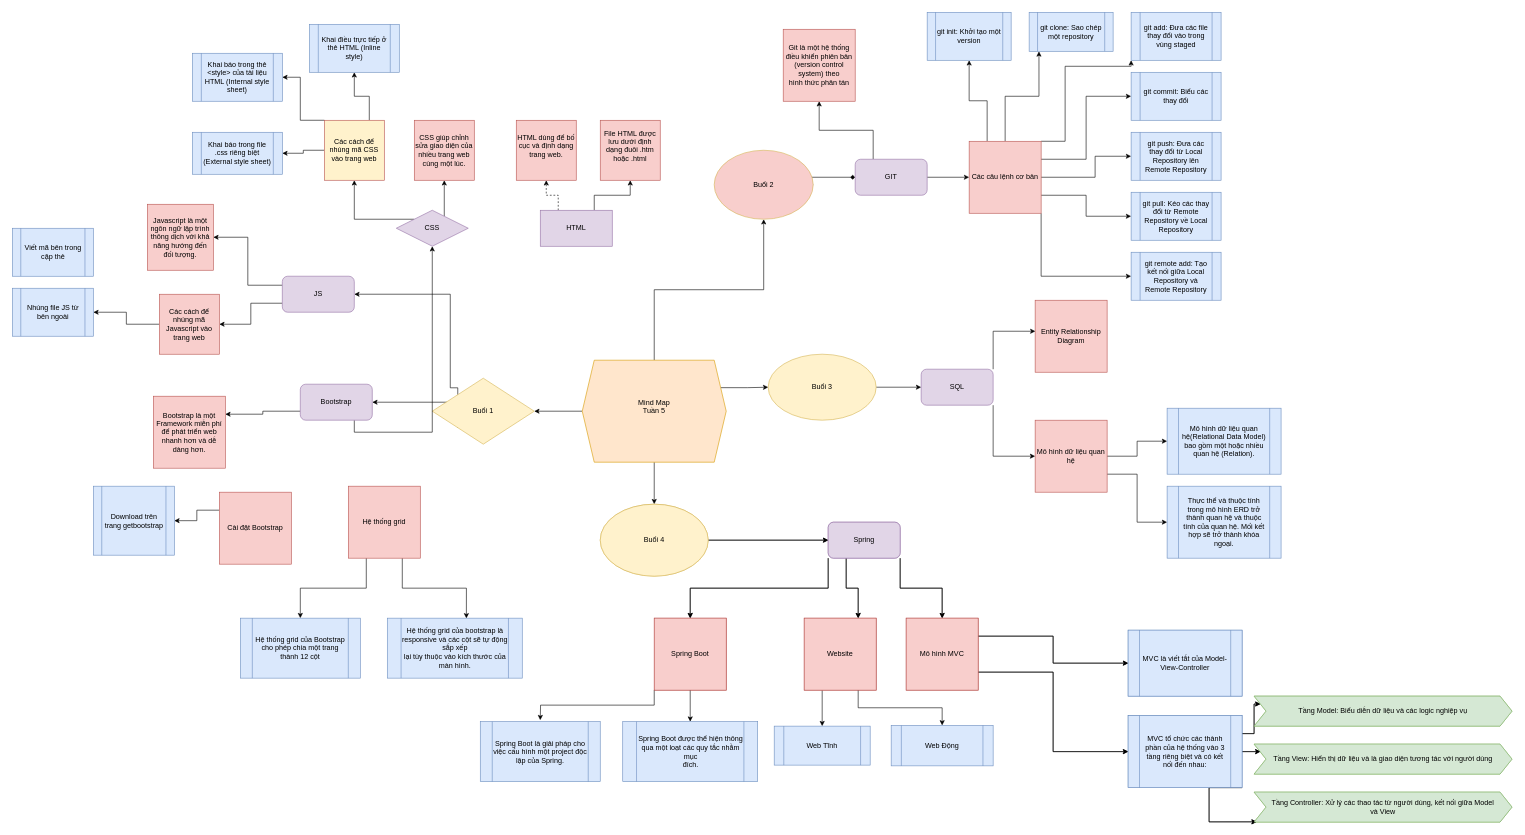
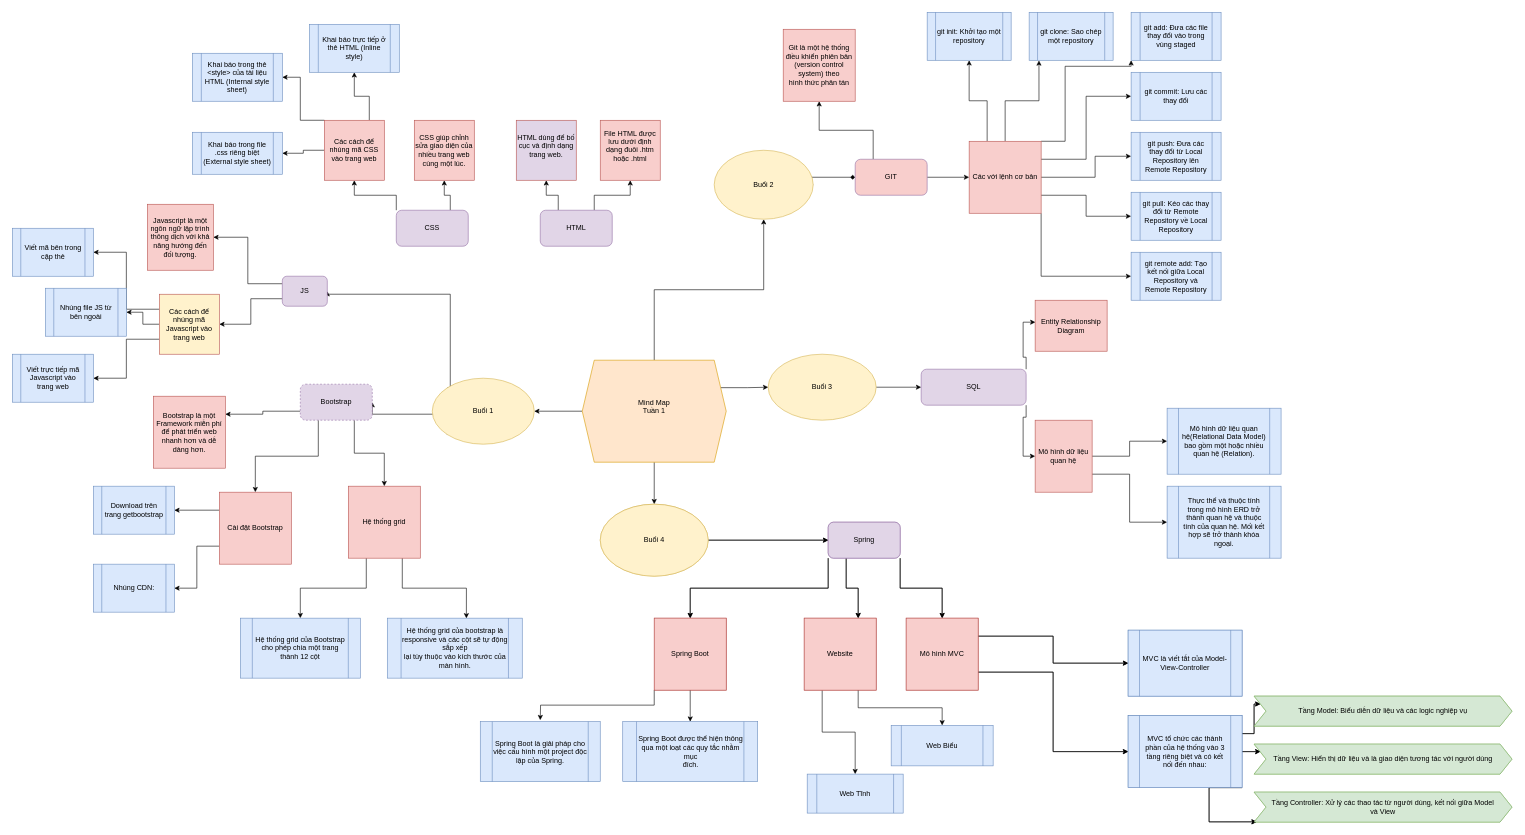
(1071, 32) -> (1071, 36)
(969, 36) -> (969, 36)
(354, 48) -> (354, 48)
(1176, 96) -> (1176, 96)
(354, 150) -> (354, 150)
(546, 150) -> (546, 150)
(891, 177) -> (891, 177)
(1005, 177) -> (1005, 177)
(764, 185) -> (764, 185)
(554, 195) -> (554, 195)
(432, 228) -> (432, 228)
(576, 228) -> (576, 228)
none -> (126, 283)
(318, 294) -> (305, 291)
(53, 312) -> (86, 312)
(189, 324) -> (189, 324)
(1071, 336) -> (1071, 326)
none -> (126, 358)
none -> (53, 378)
(957, 387) -> (974, 387)
(336, 402) -> (336, 402)
(432, 404) -> (354, 452)
(483, 411) -> (483, 411)
(654, 411) -> (654, 411)
none -> (318, 455)
(1071, 456) -> (1064, 456)
(134, 521) -> (134, 510)
none -> (134, 588)
none -> (197, 588)
(822, 746) -> (855, 794)
(942, 746) -> (942, 746)
